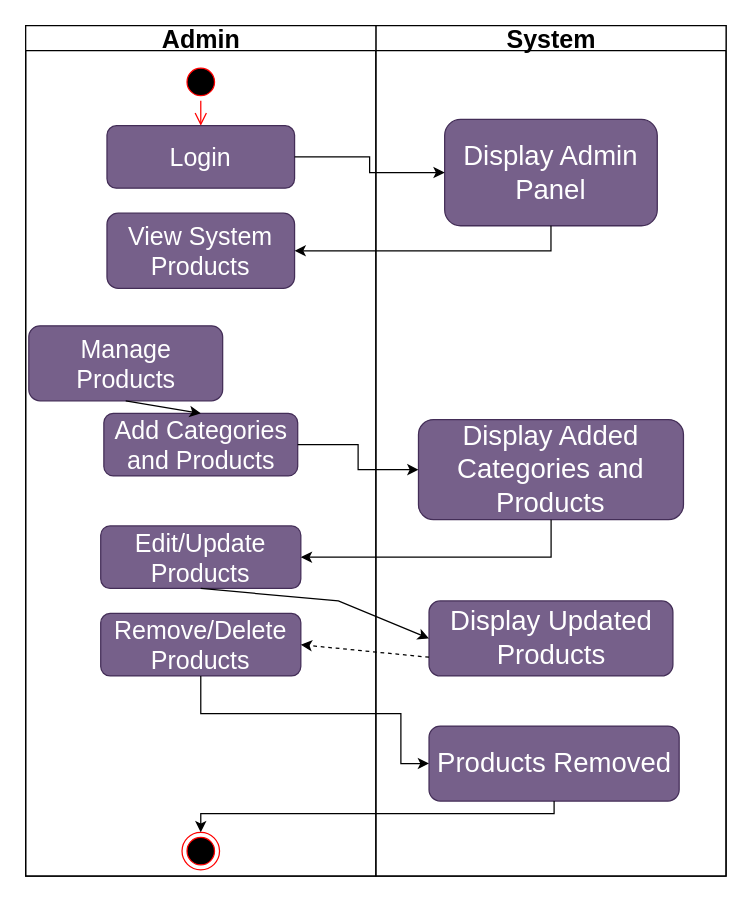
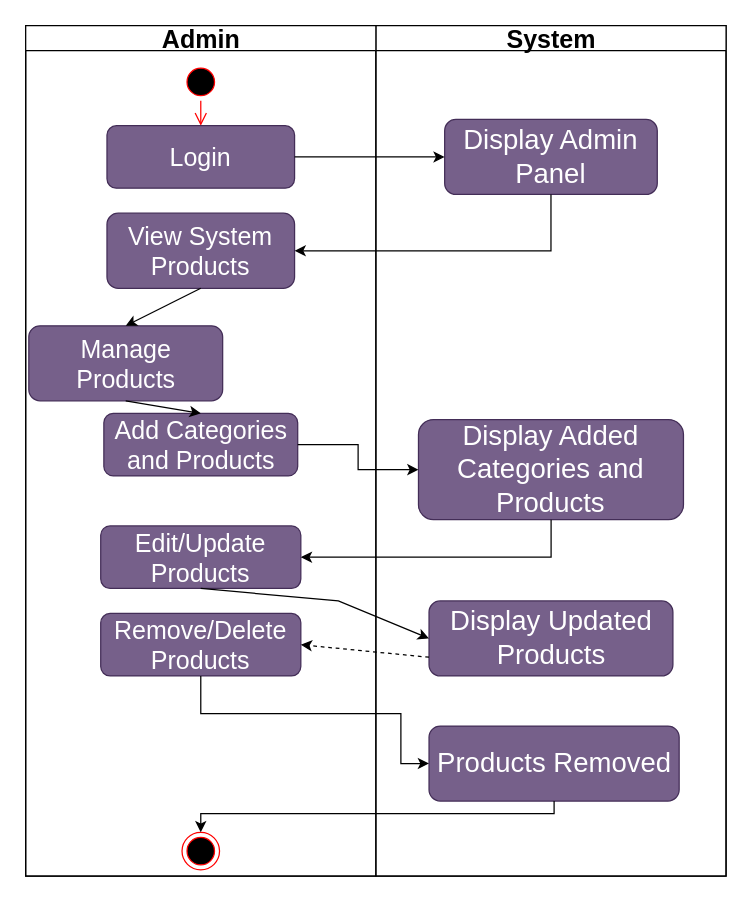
(551, 173) -> (551, 157)
none -> (167, 305)
